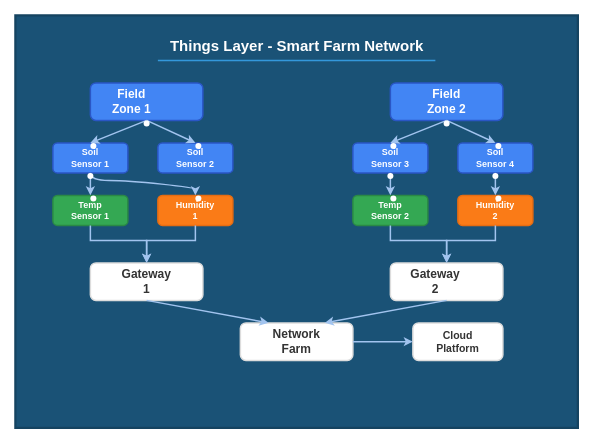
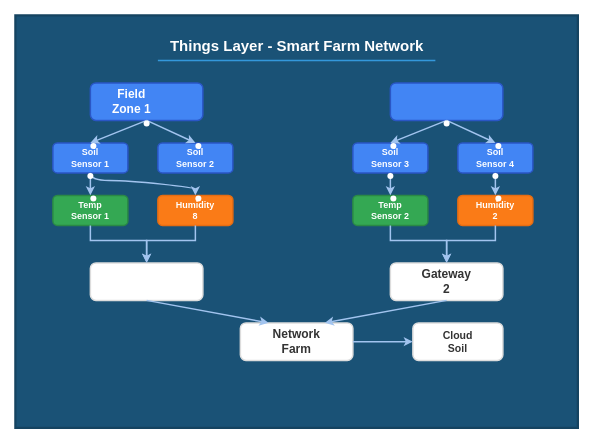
(447, 102) -> none
(195, 210) -> (195, 210)
(147, 282) -> none
(435, 282) -> (447, 282)
(458, 342) -> (458, 342)
